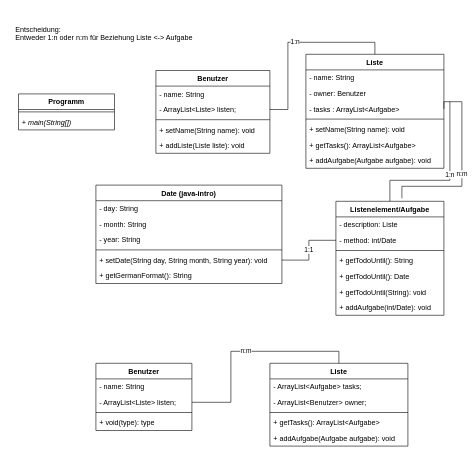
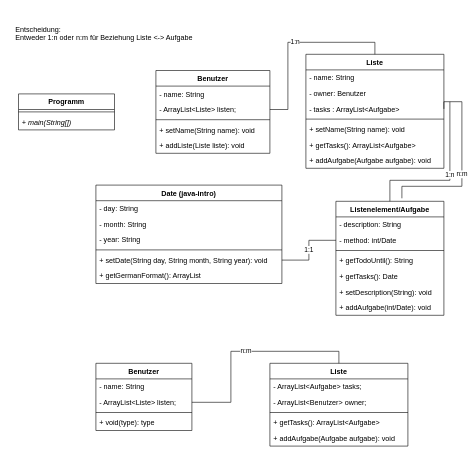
(374, 225) -> (376, 225)
(150, 276) -> (156, 276)
(379, 277) -> (372, 277)
(389, 292) -> (393, 292)
